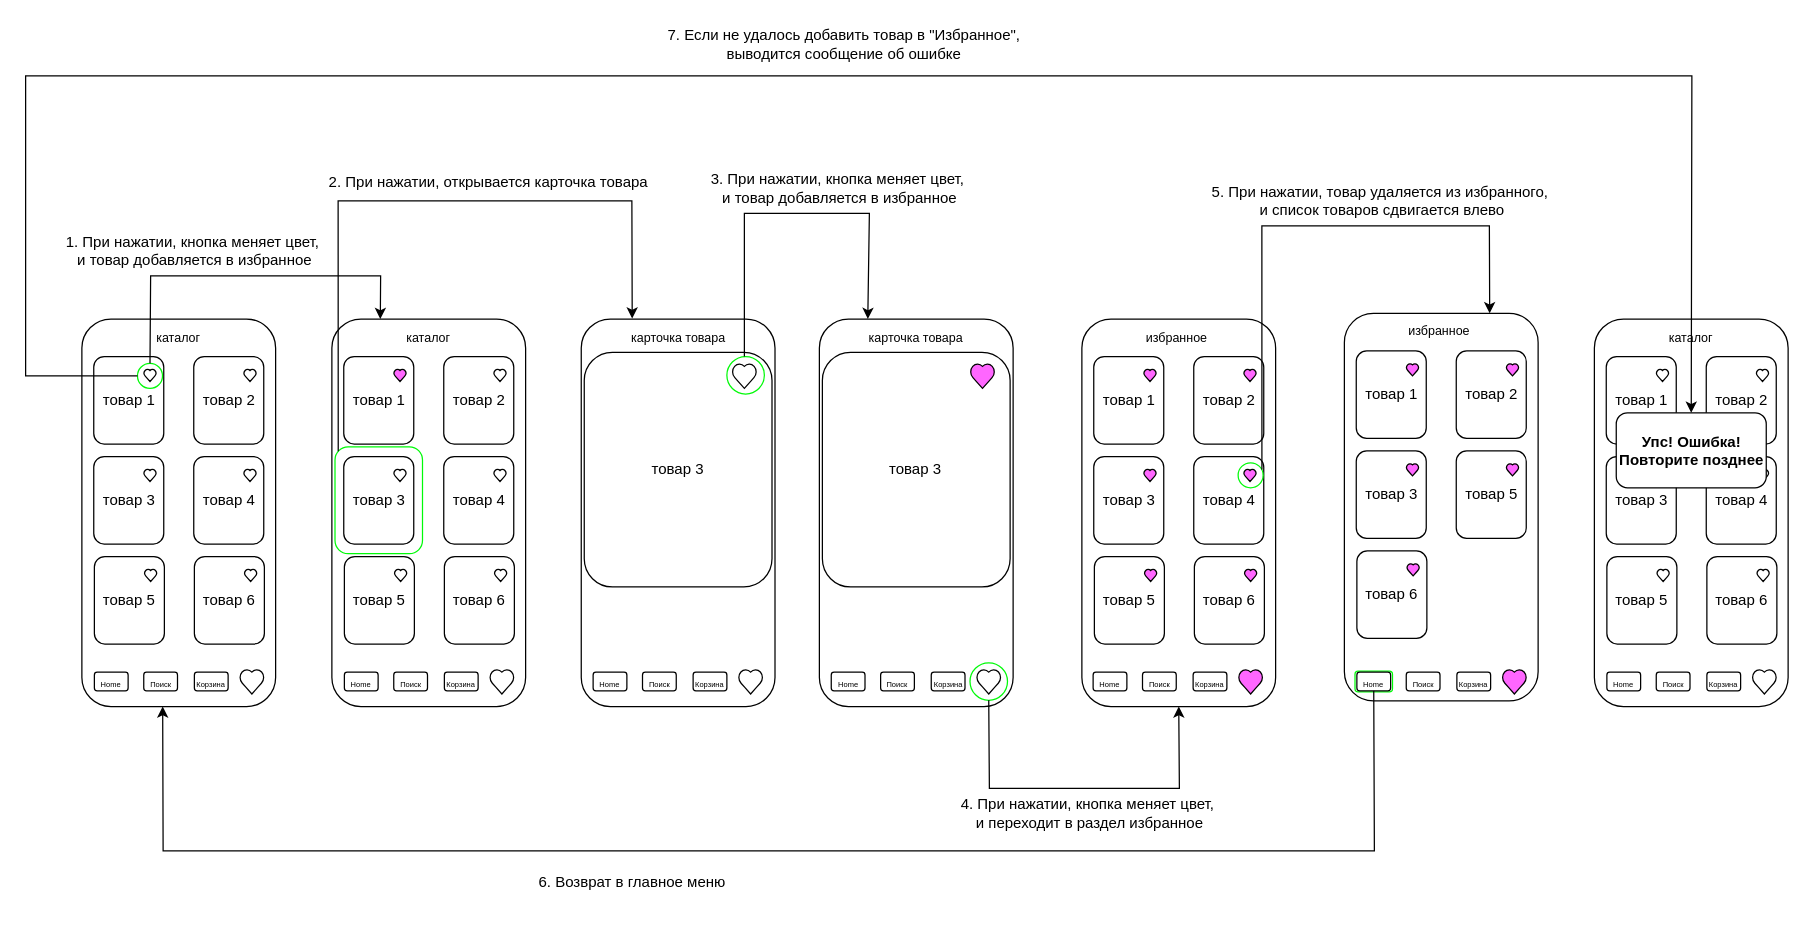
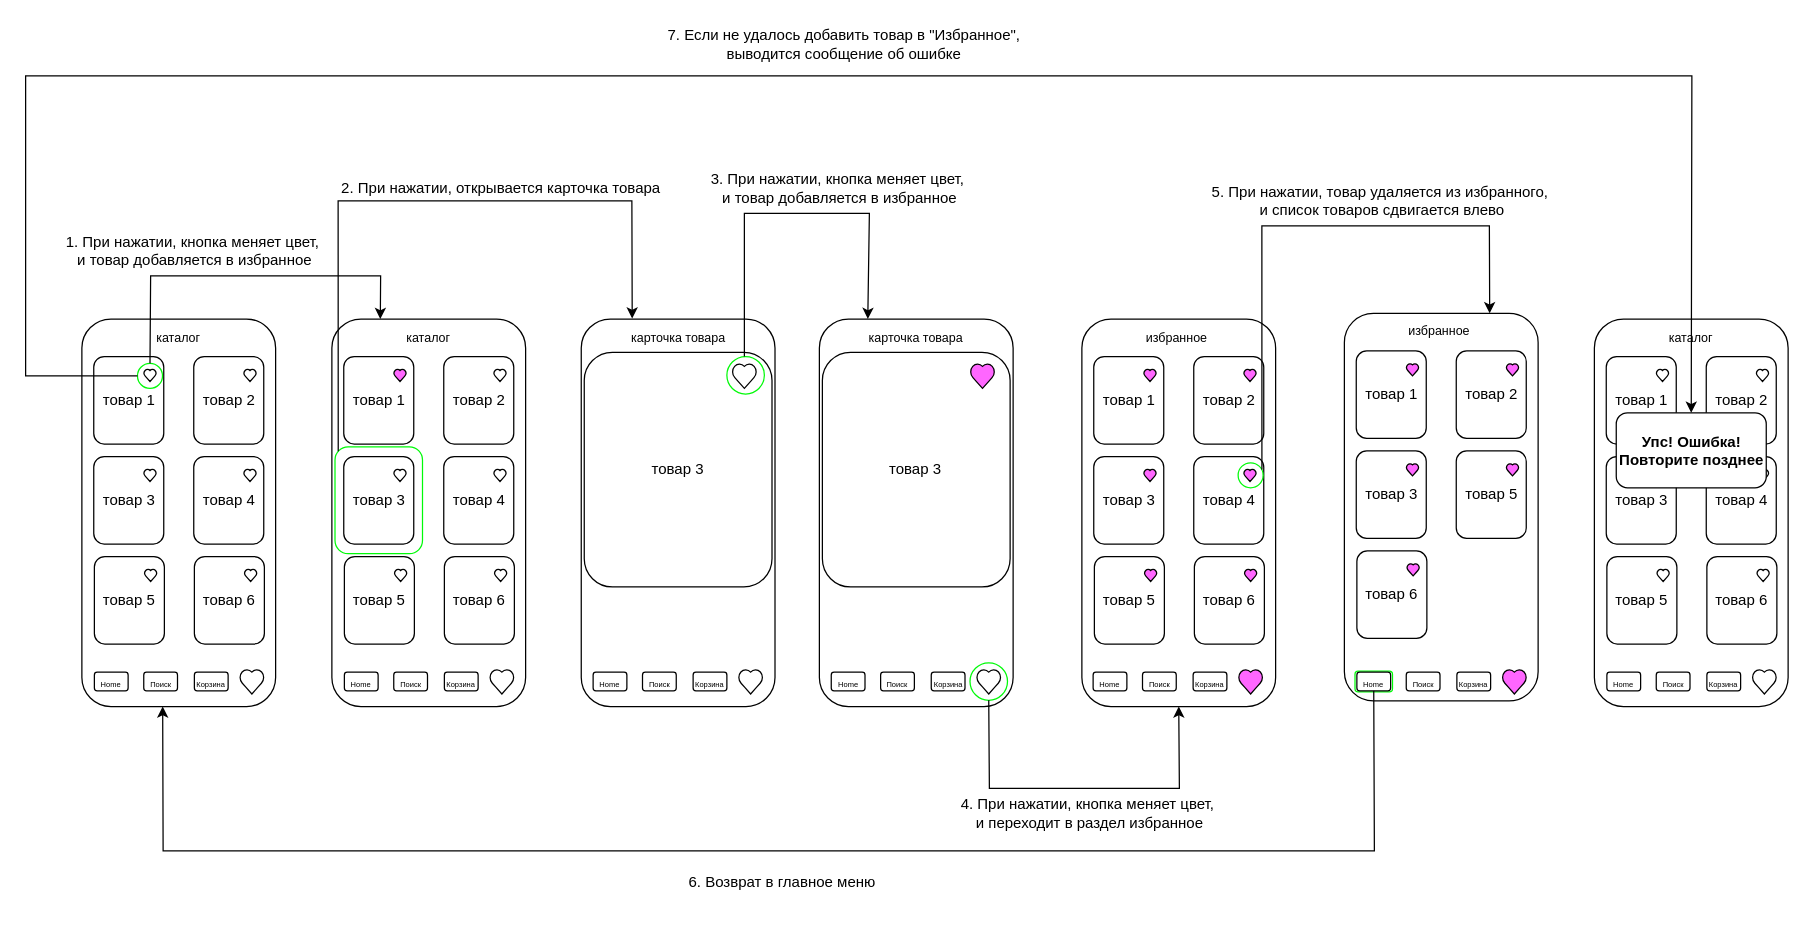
(488, 182) -> (501, 188)
(632, 882) -> (782, 882)
